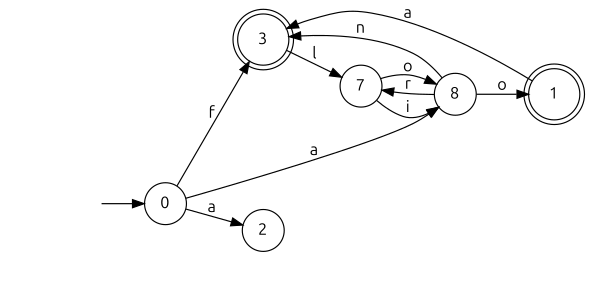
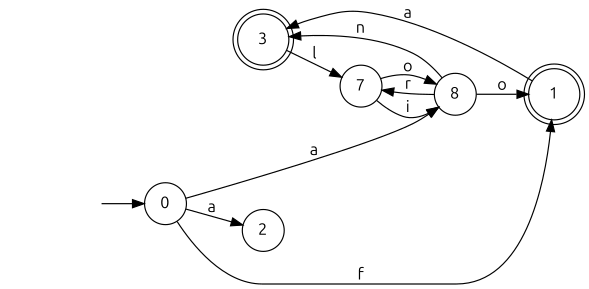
(210, 129) -> (402, 284)
